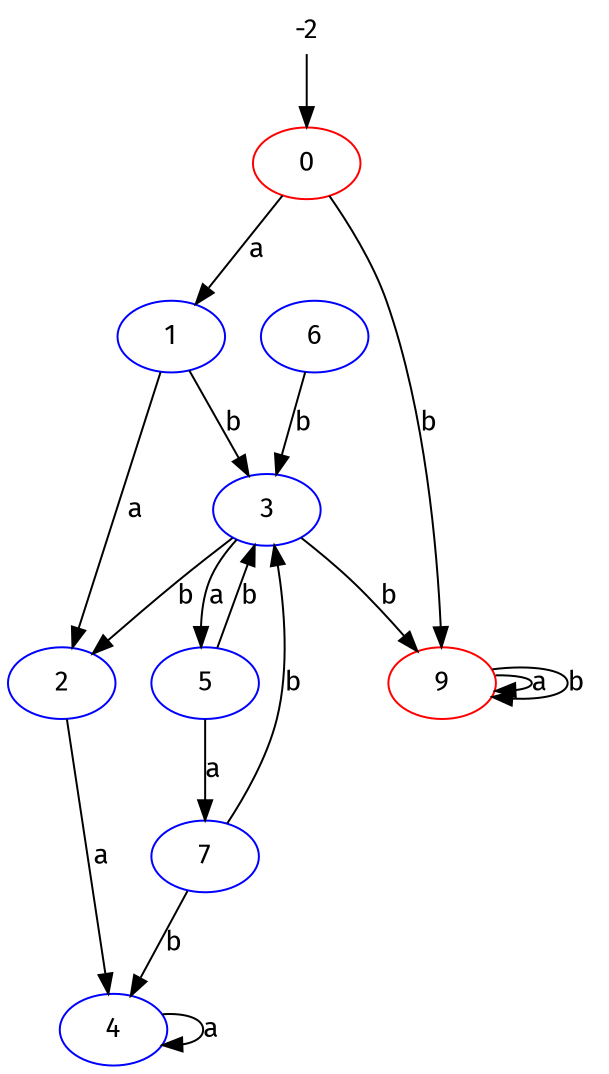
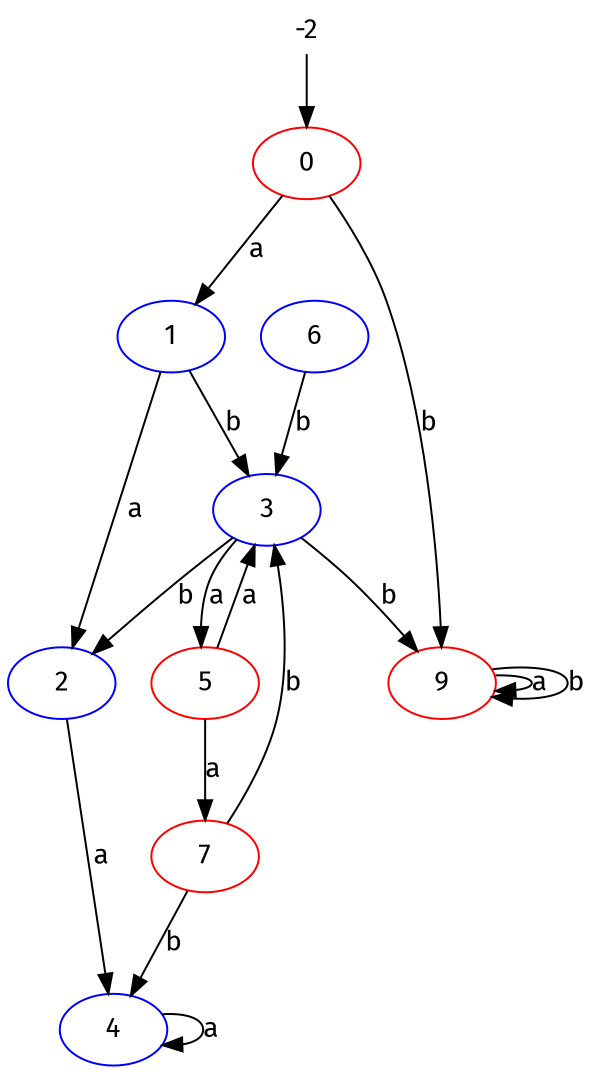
(250, 597) -> (250, 597)
(205, 683) -> (205, 683)
(205, 856) -> (205, 856)
